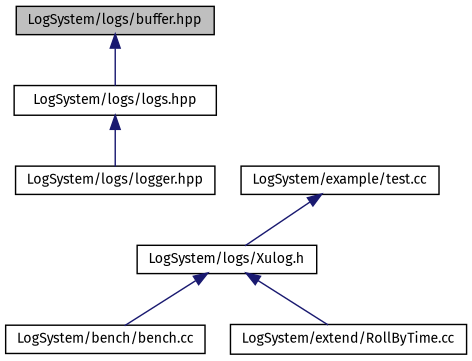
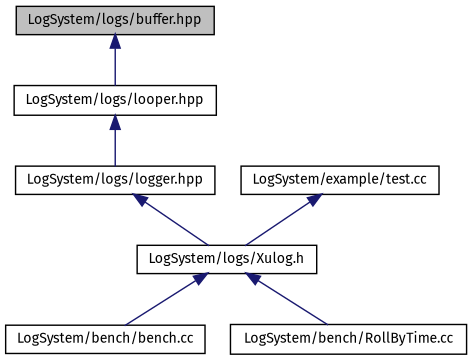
(115, 100) -> (115, 100)
none -> (177, 224)
(349, 339) -> (349, 339)
